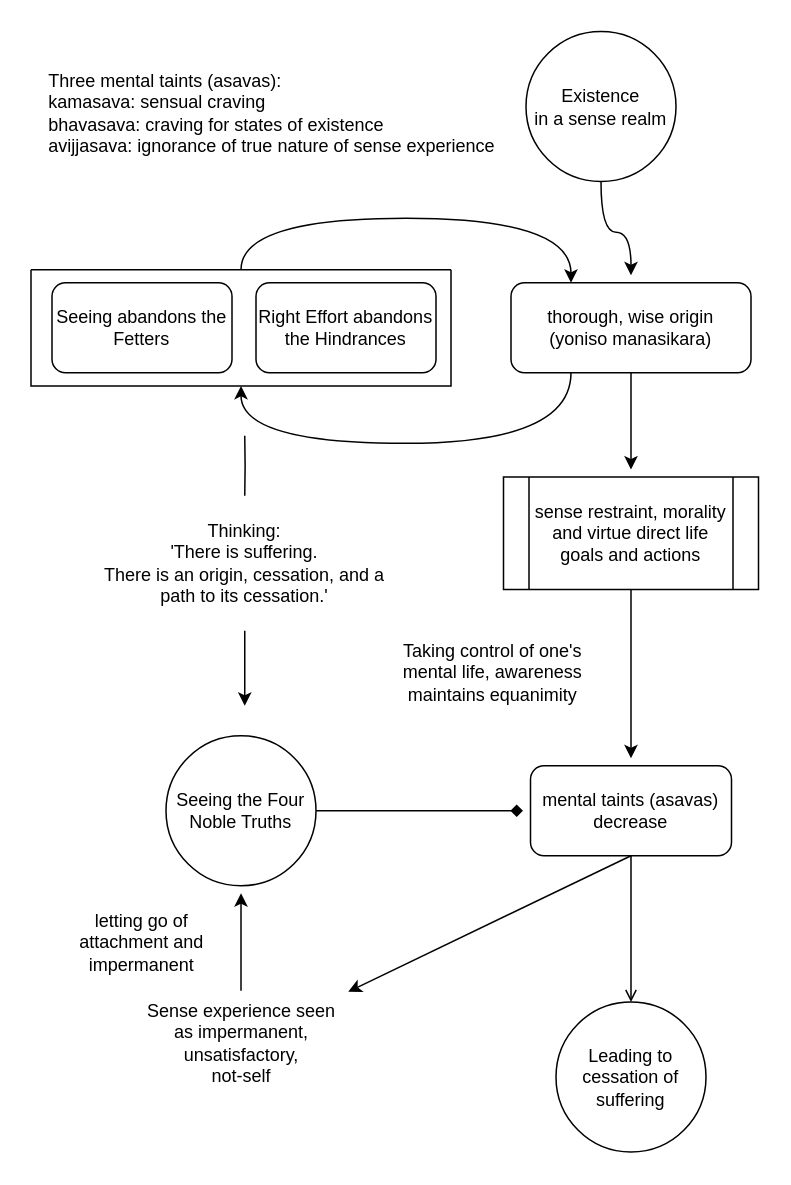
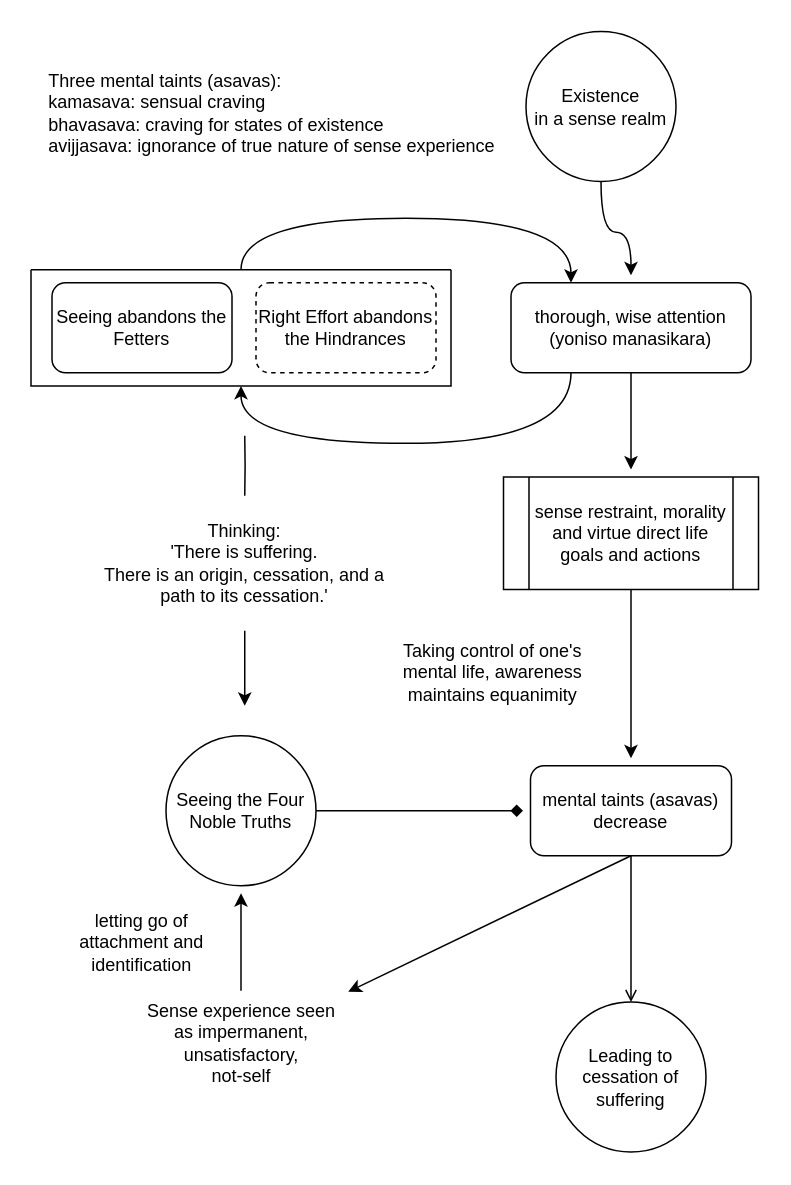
(346, 328) -> (346, 328)
(631, 328) -> (631, 328)
(142, 943) -> (142, 943)
